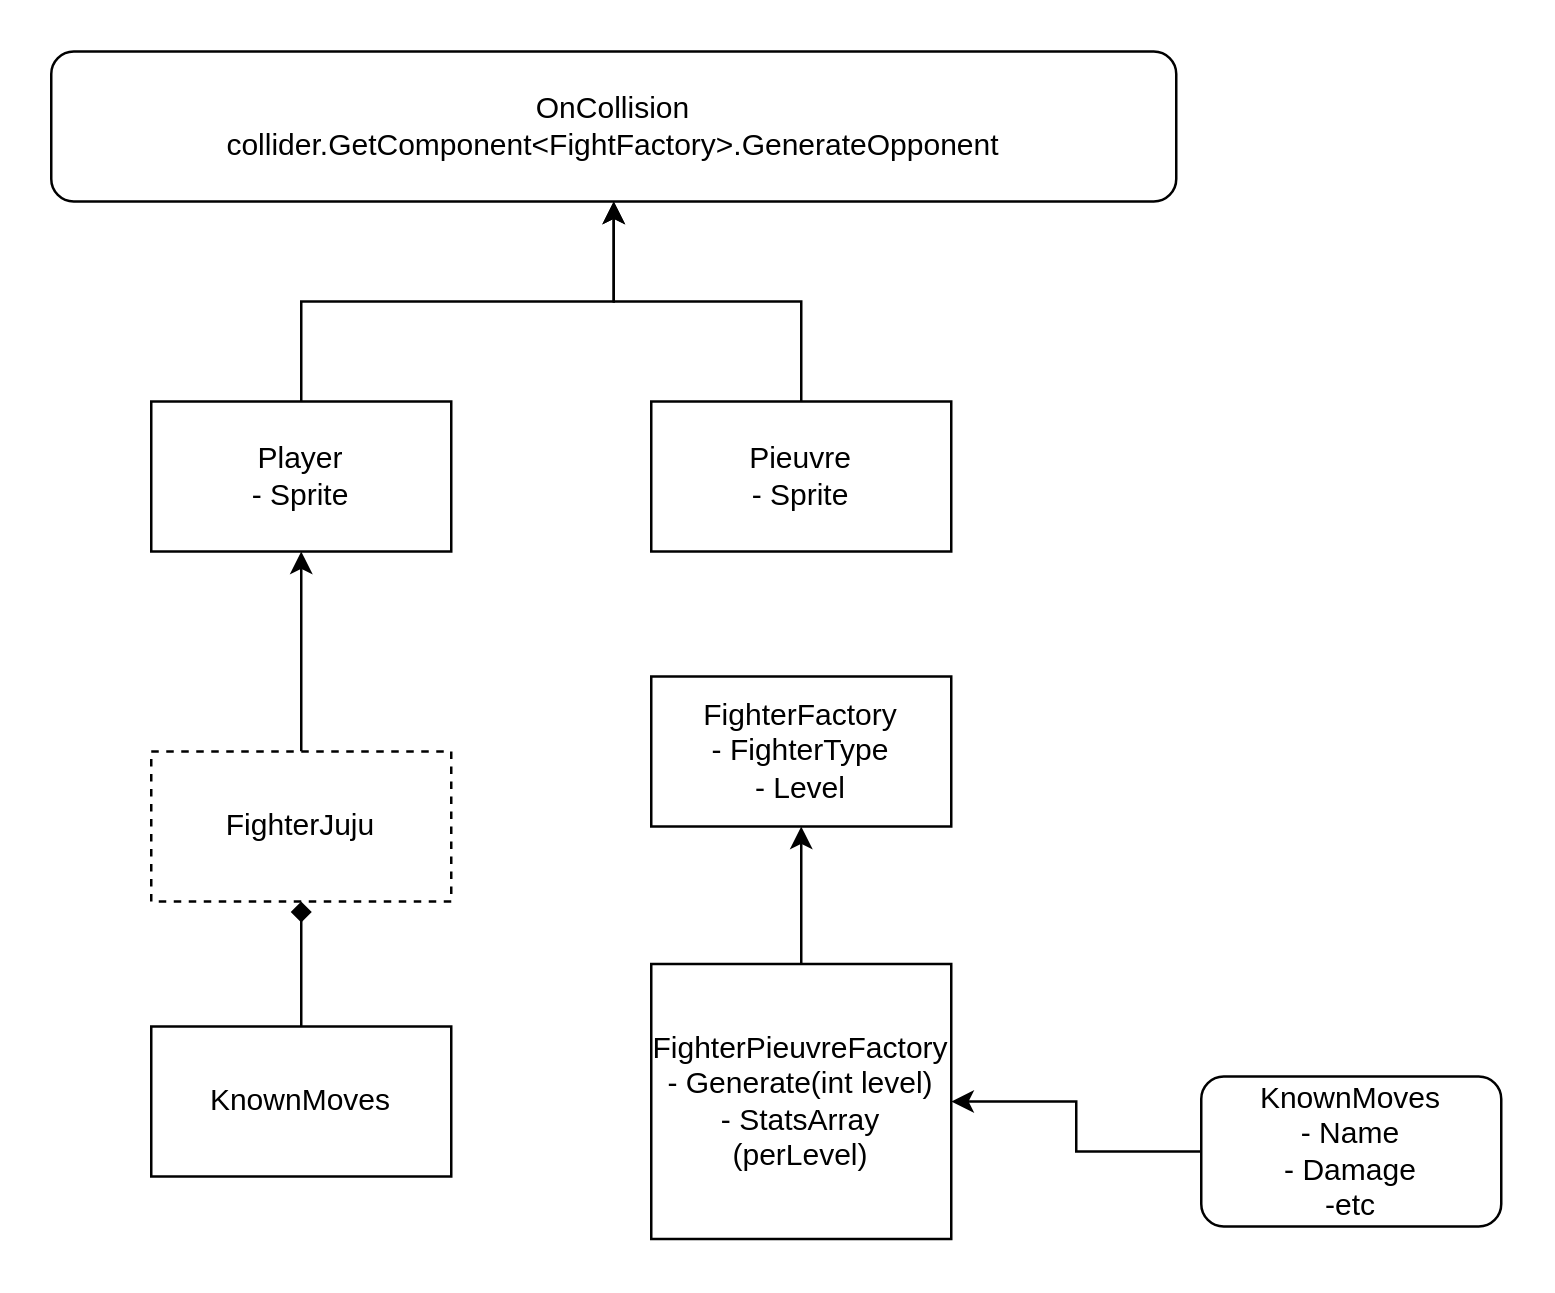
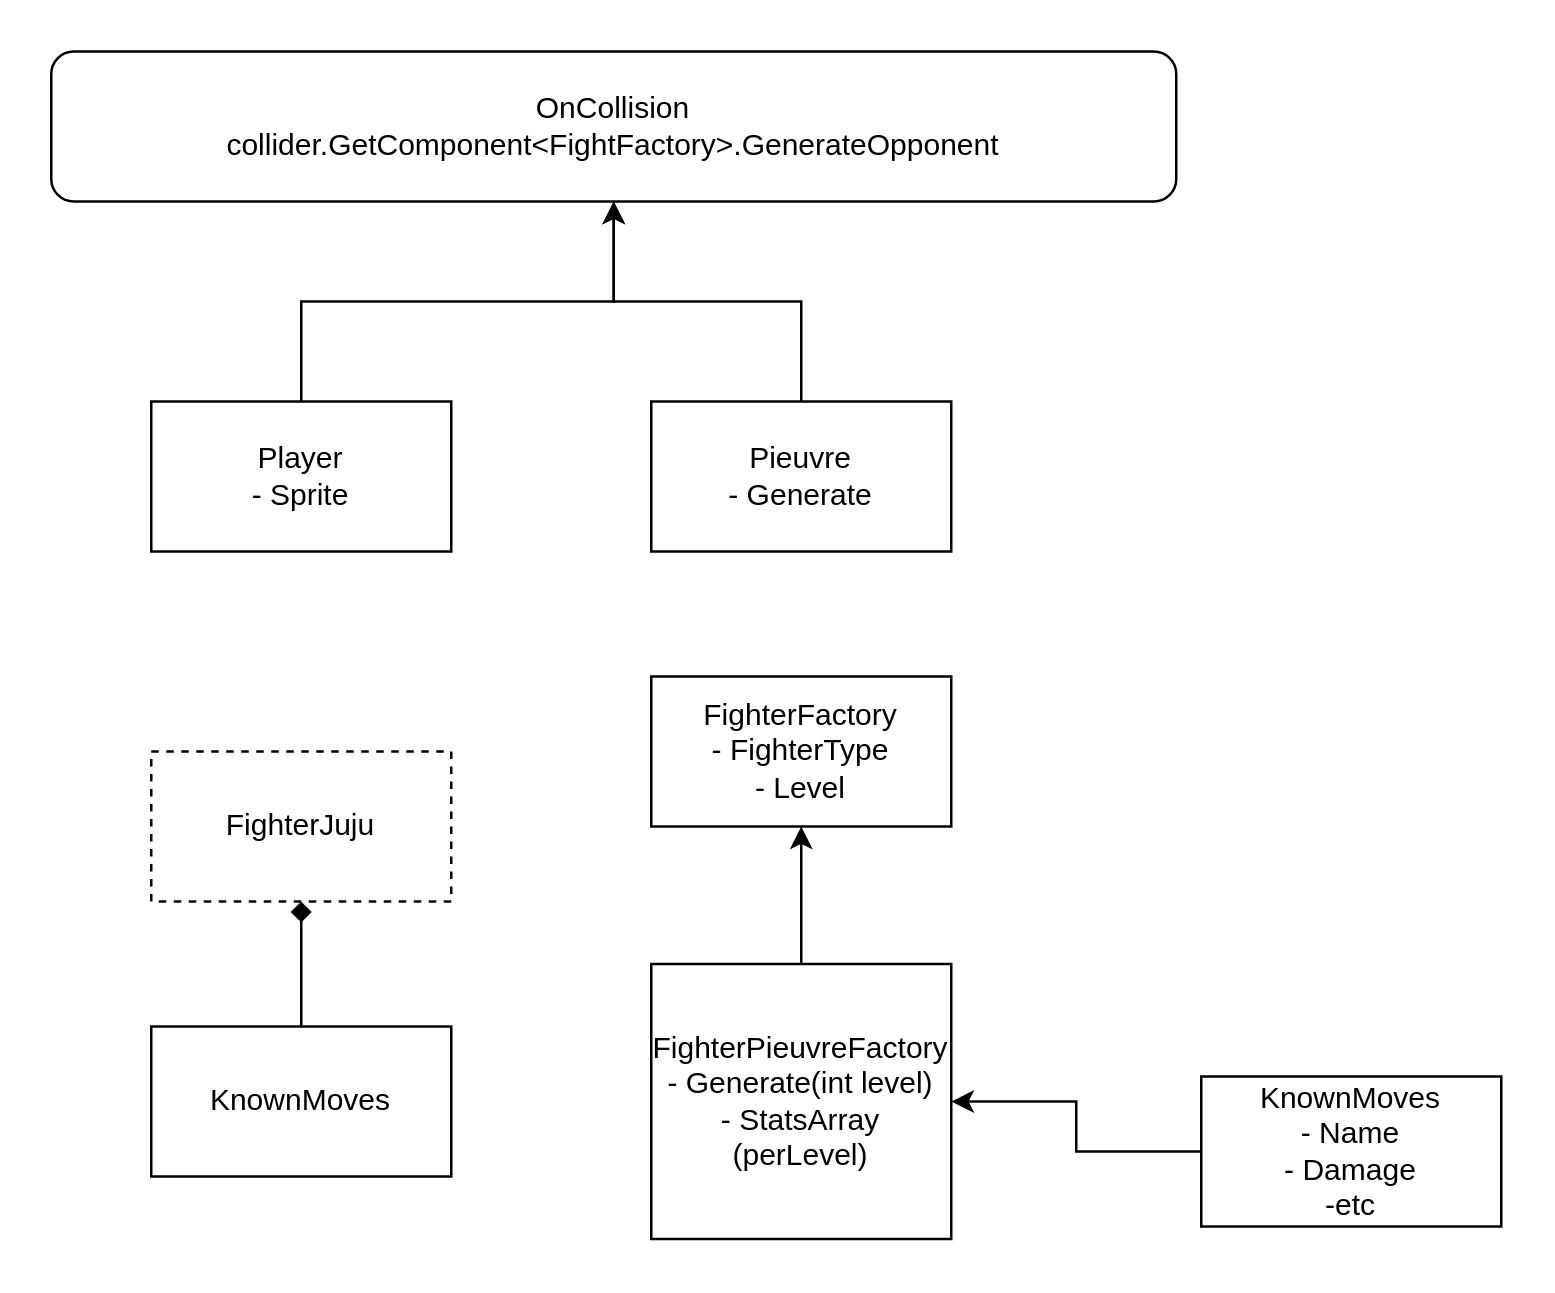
(801, 476) -> (801, 476)
(301, 659) -> none
(1351, 1151) -> (1351, 1151)
